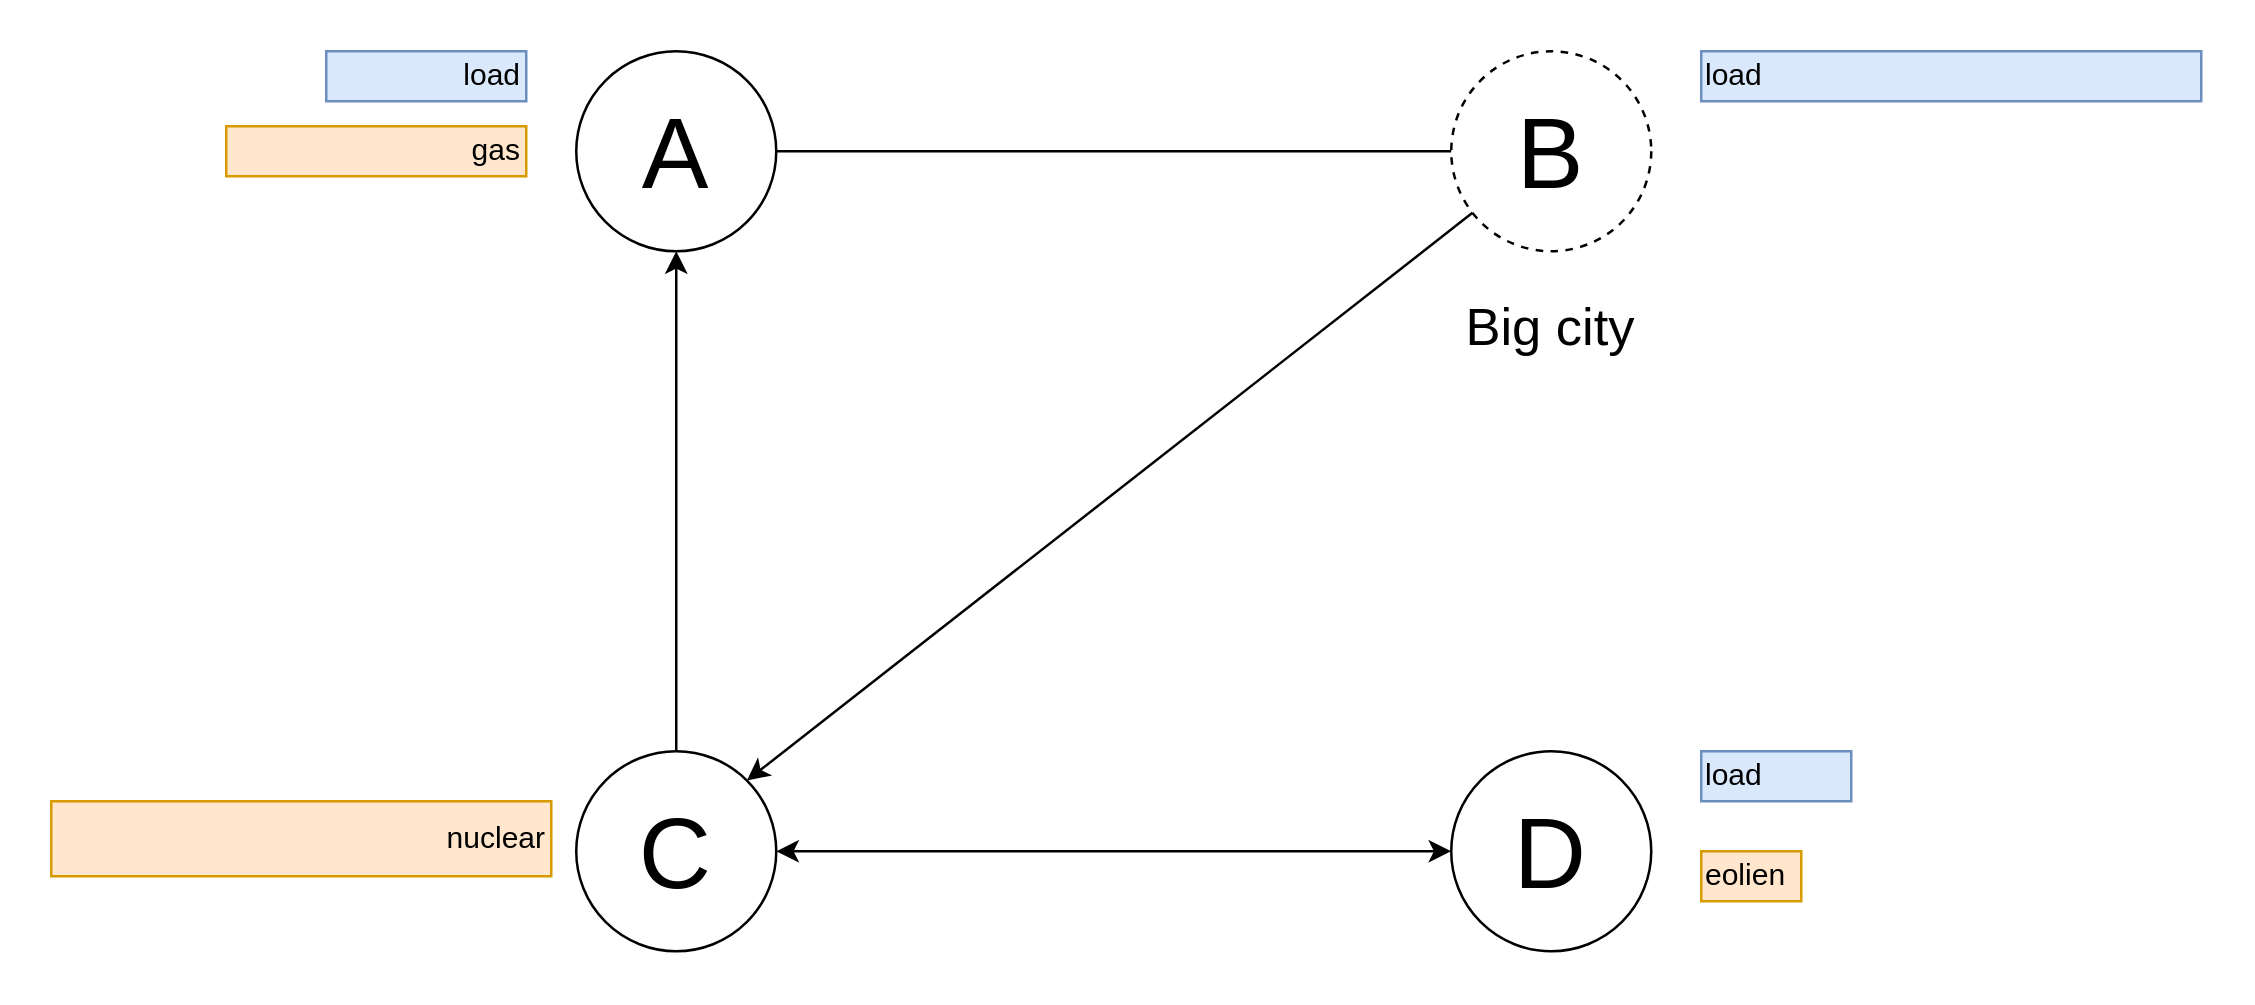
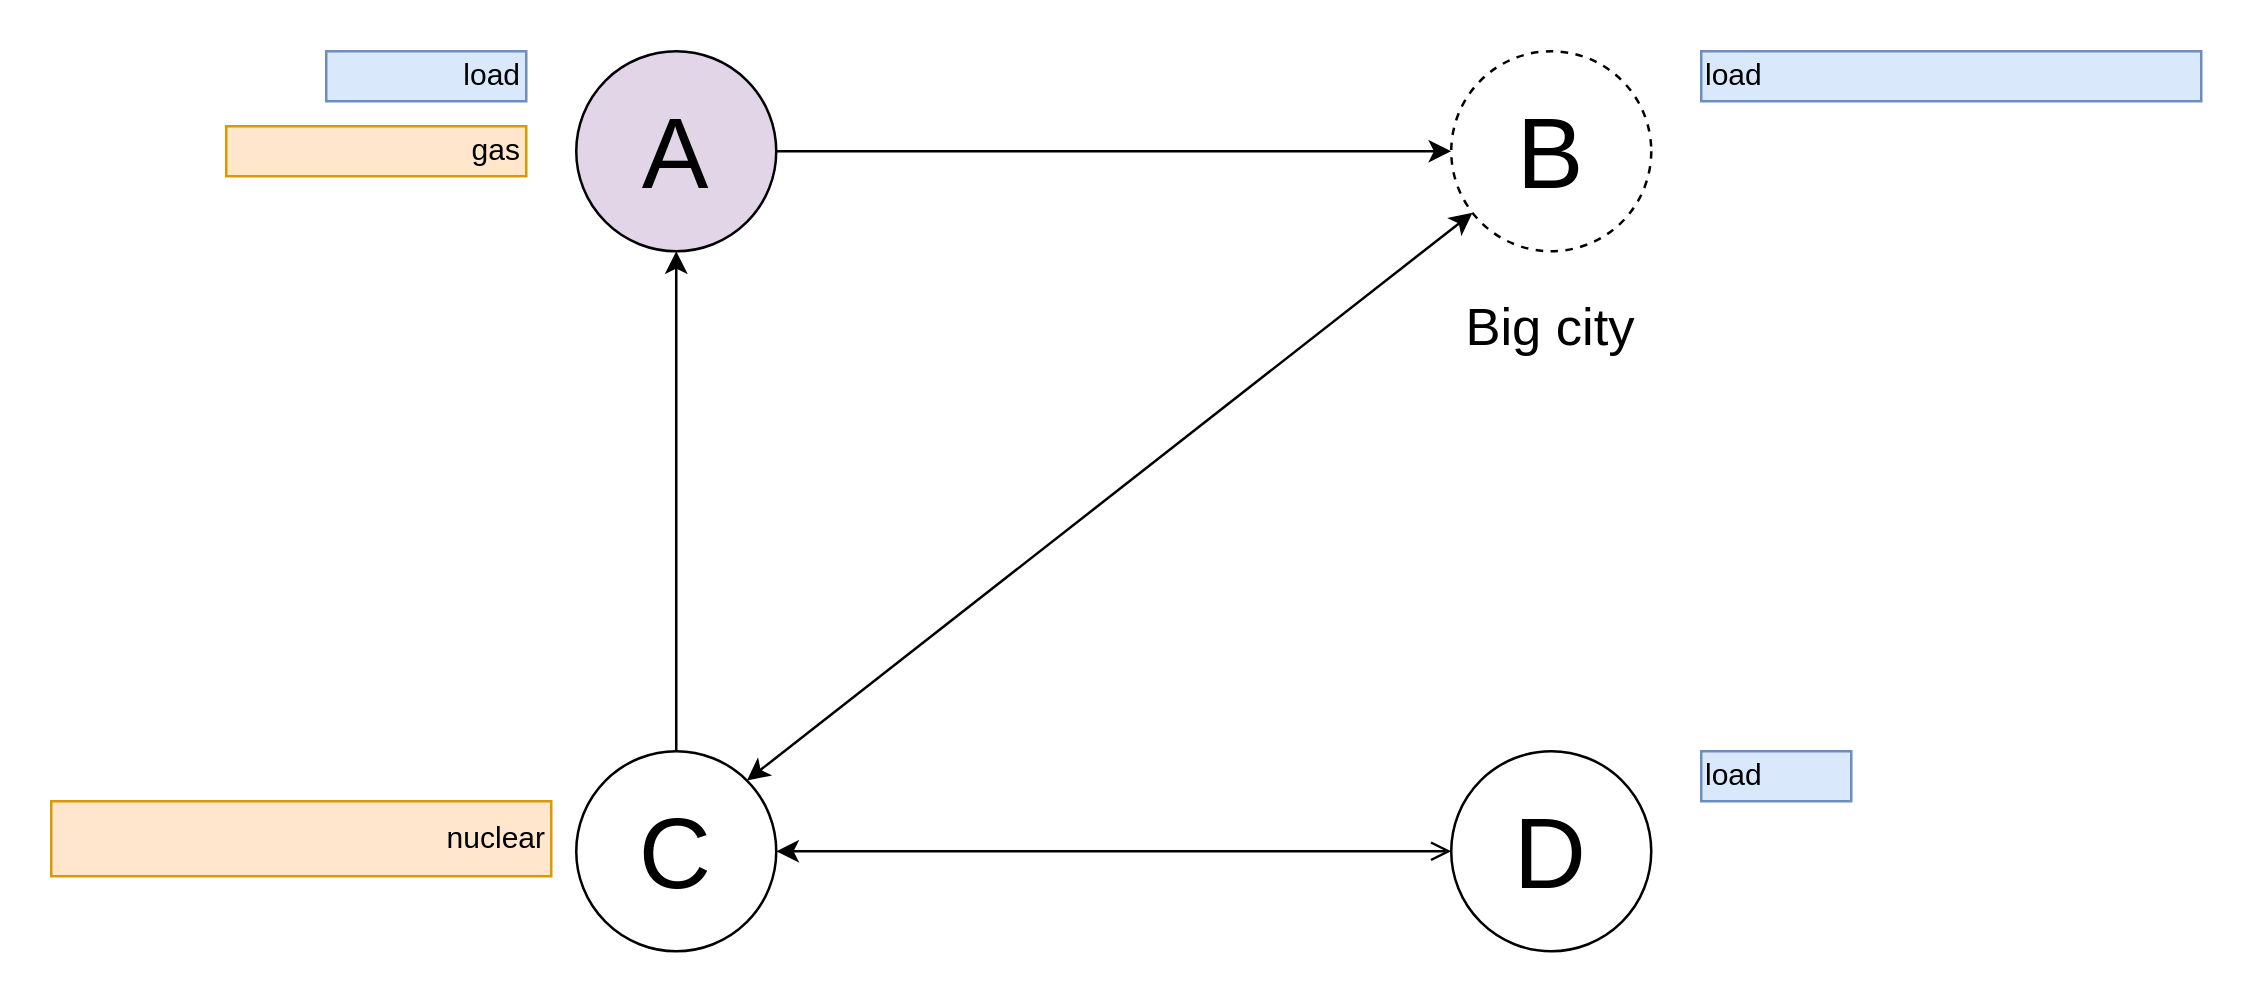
(676, 151) -> (676, 151)
(1441, 151) -> (1433, 151)
(1465, 219) -> (1458, 224)
(1433, 851) -> (1437, 851)
(1751, 876) -> none
